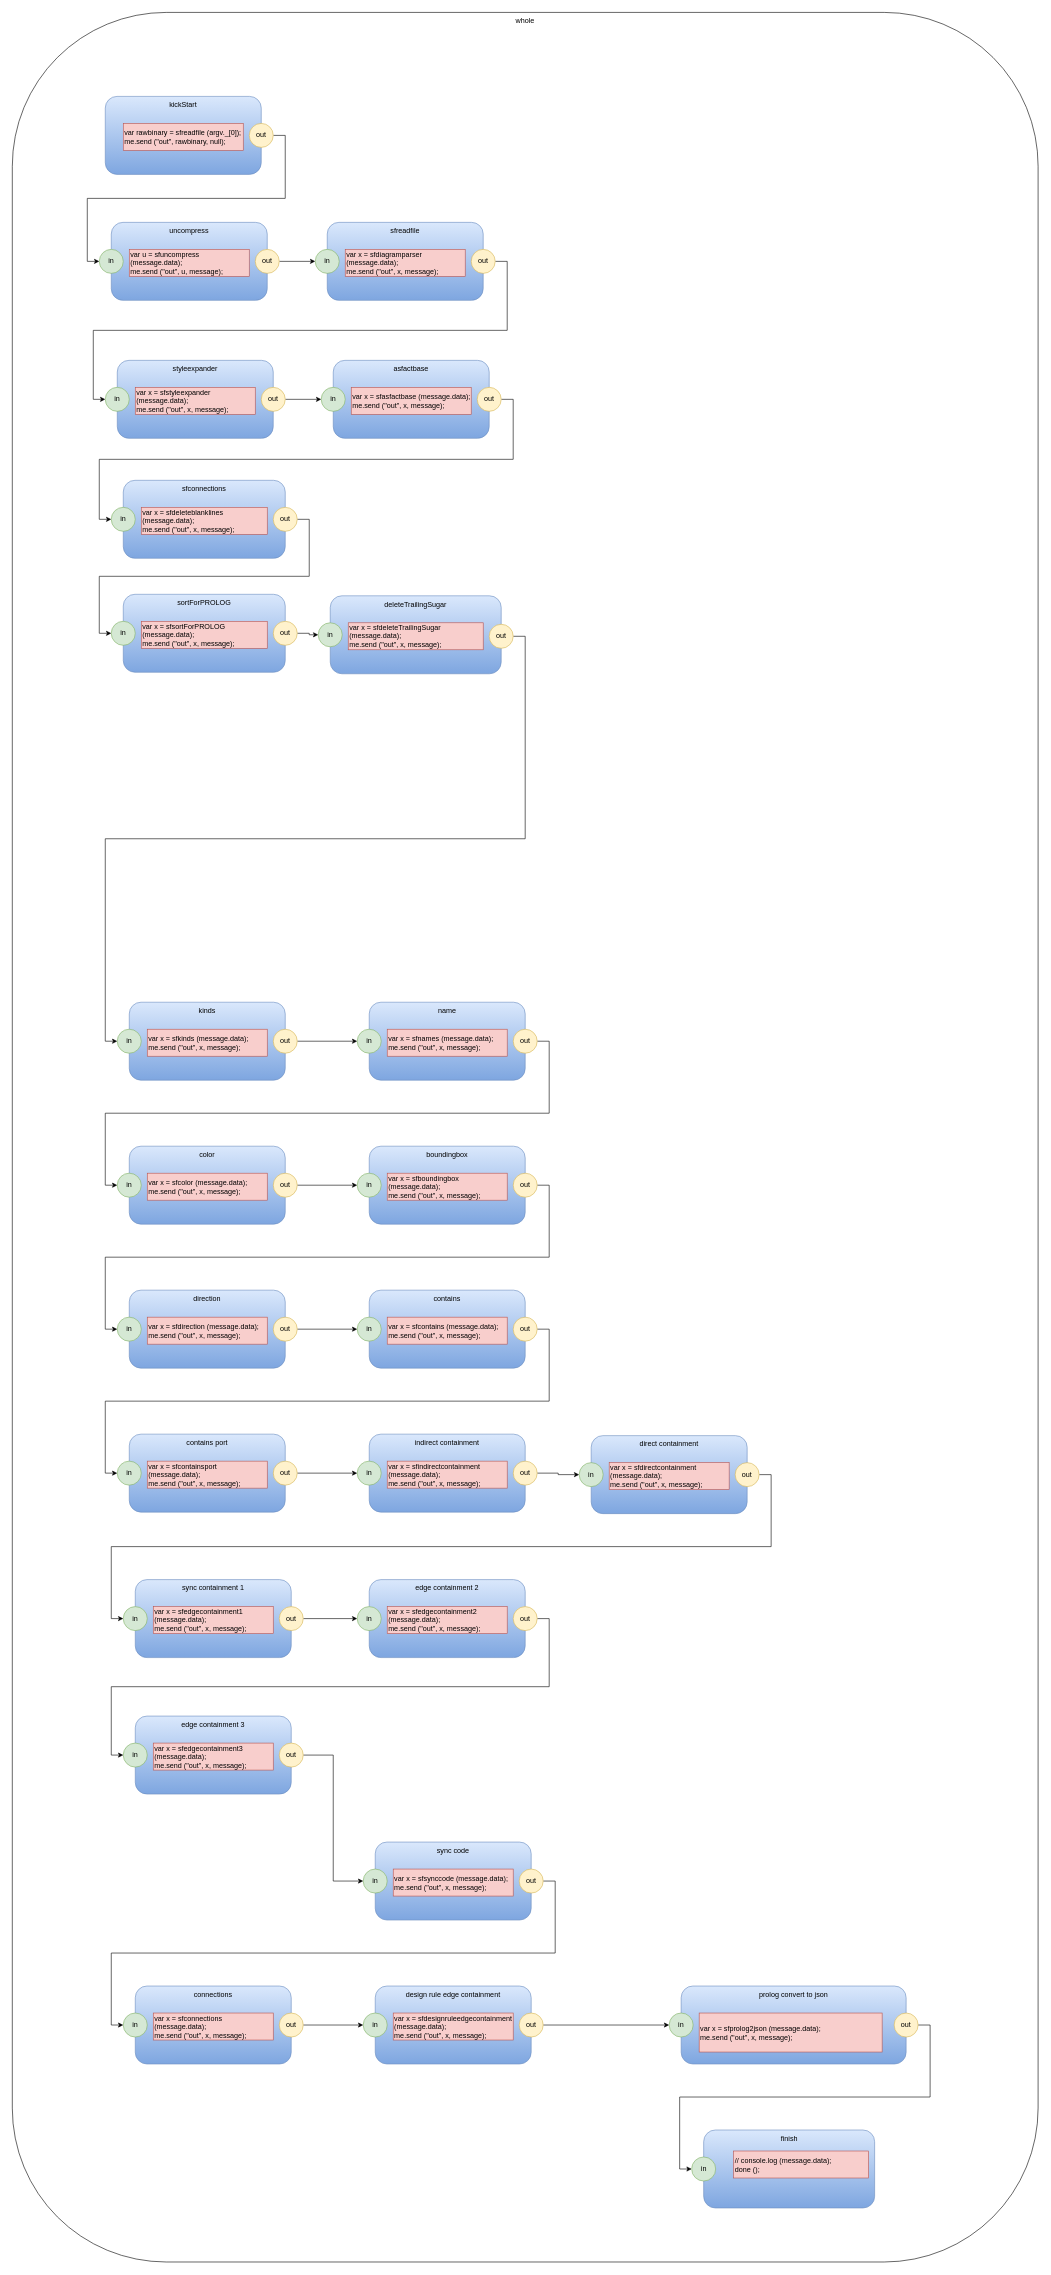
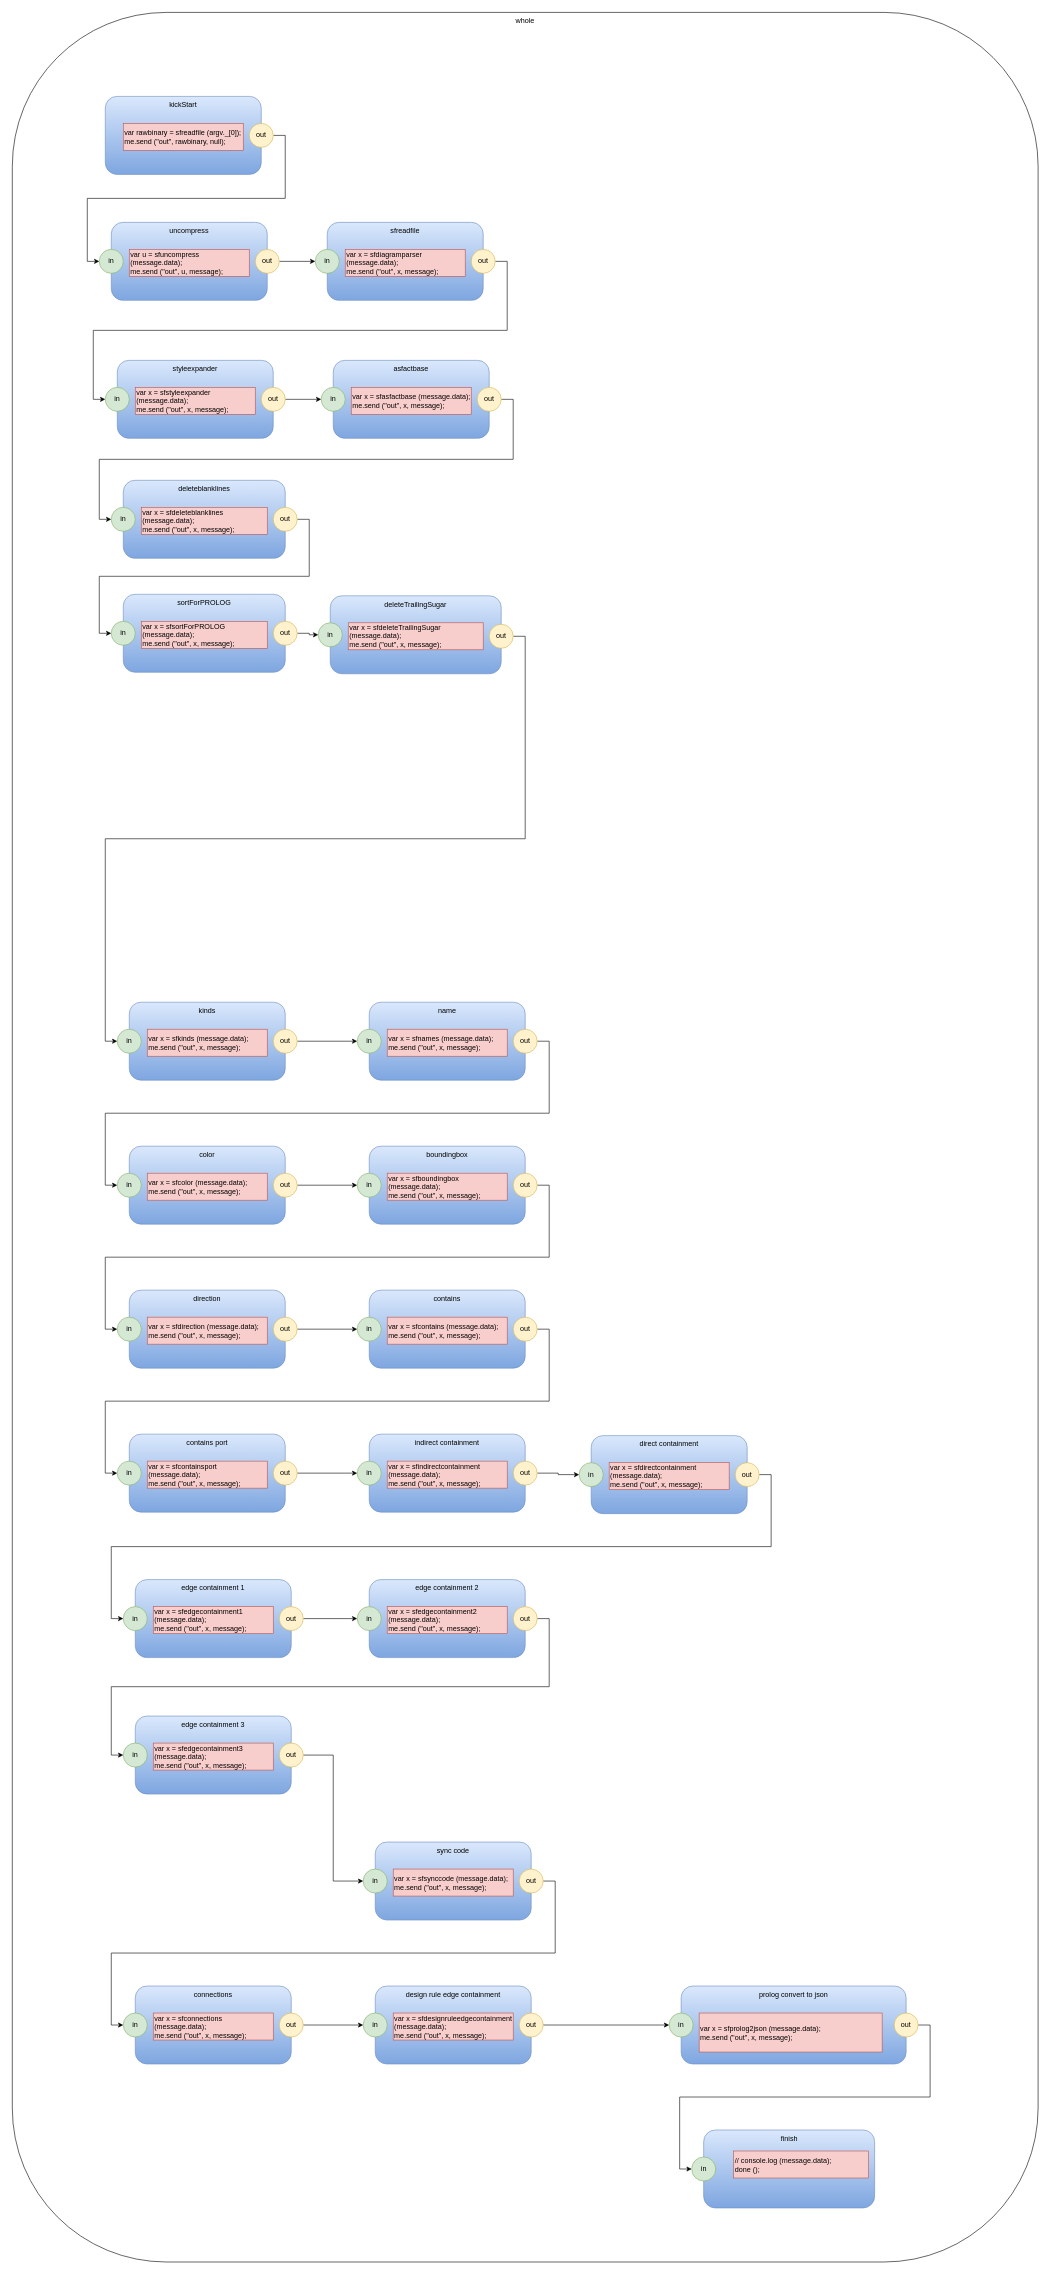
(204, 489) -> (204, 489)
(213, 1589) -> (213, 1589)
